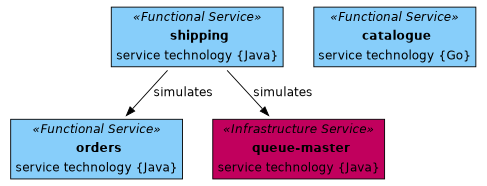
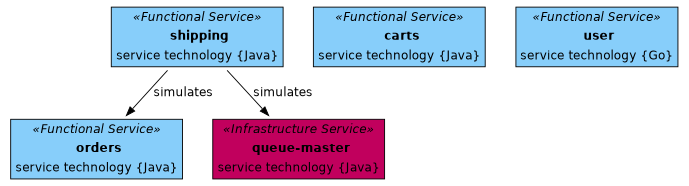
(395, 37) -> none
none -> (399, 37)
none -> (597, 37)
